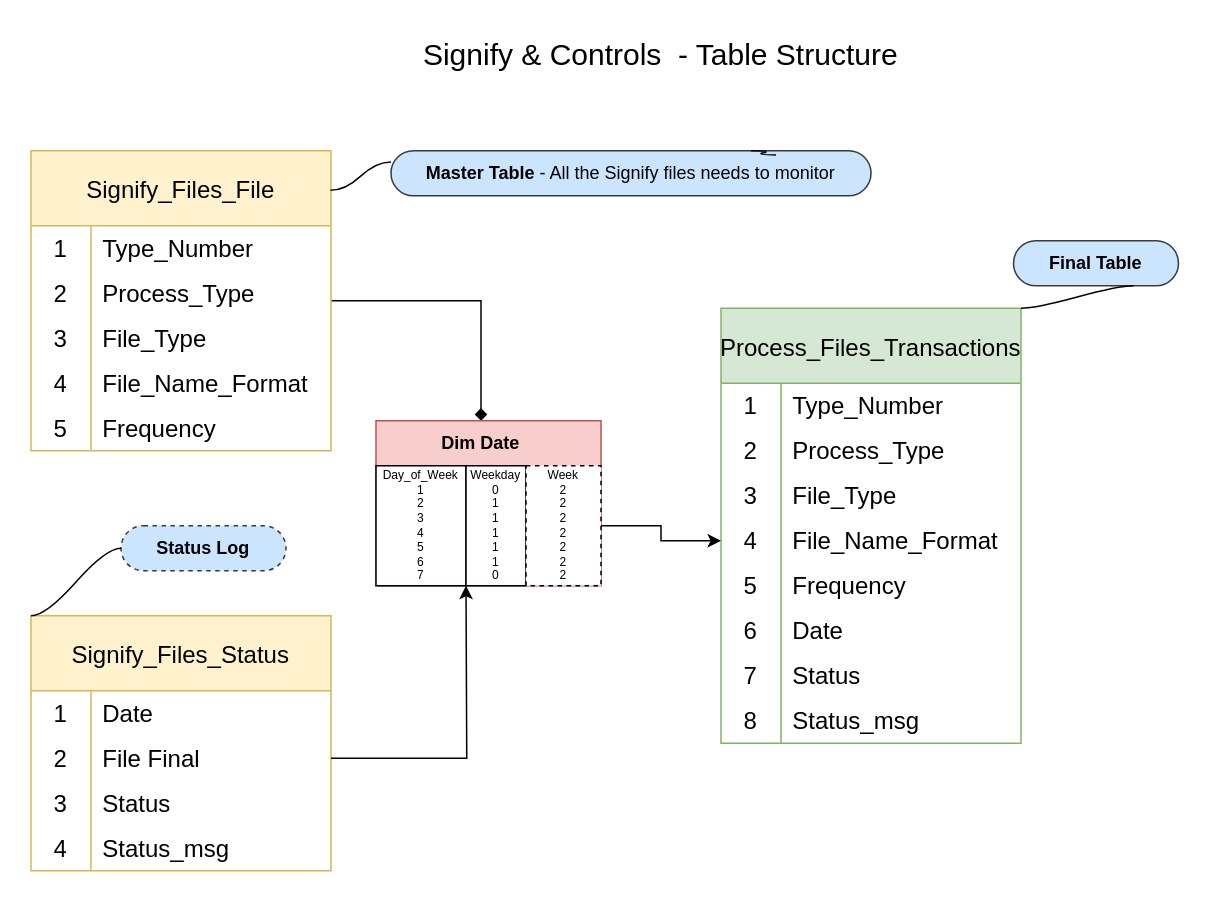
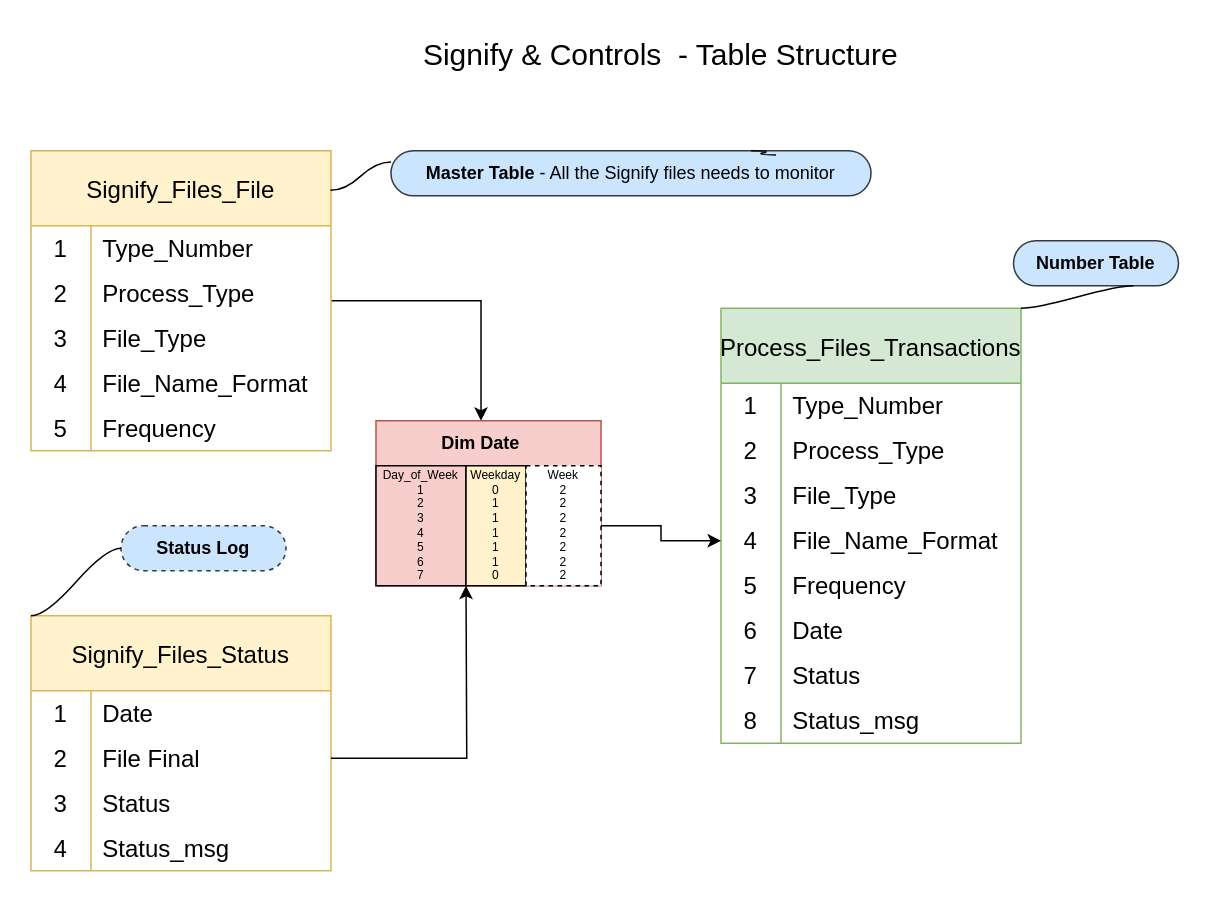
(1096, 263) -> (1096, 263)
(481, 408) -> (481, 409)
(421, 526) -> (421, 526)
(496, 526) -> (496, 526)
